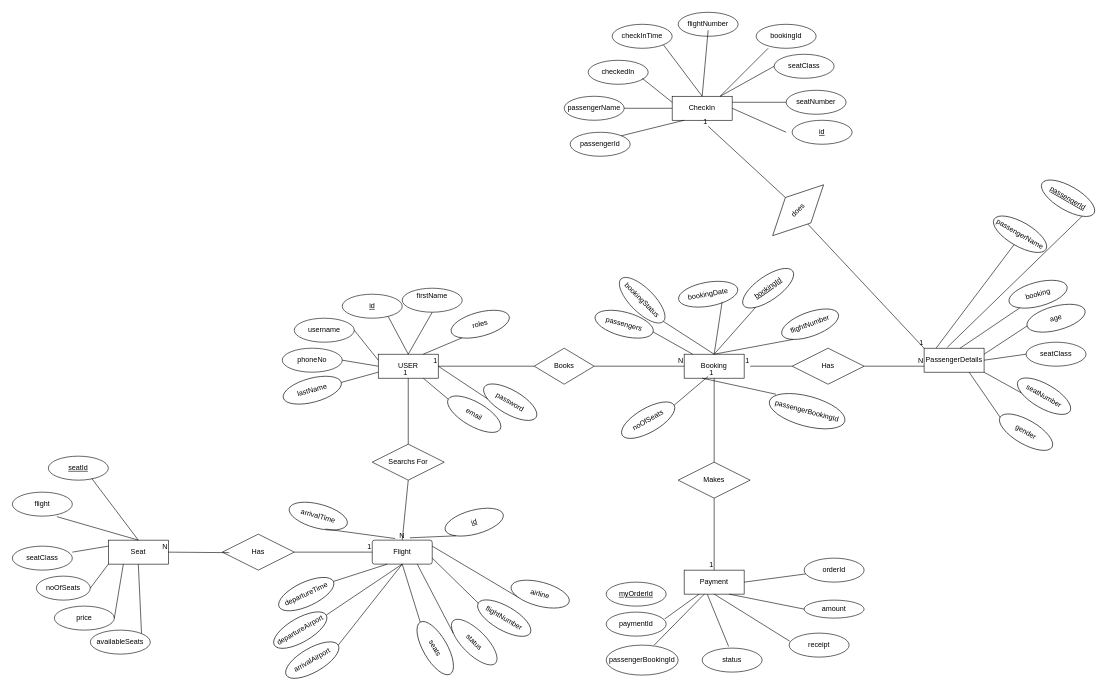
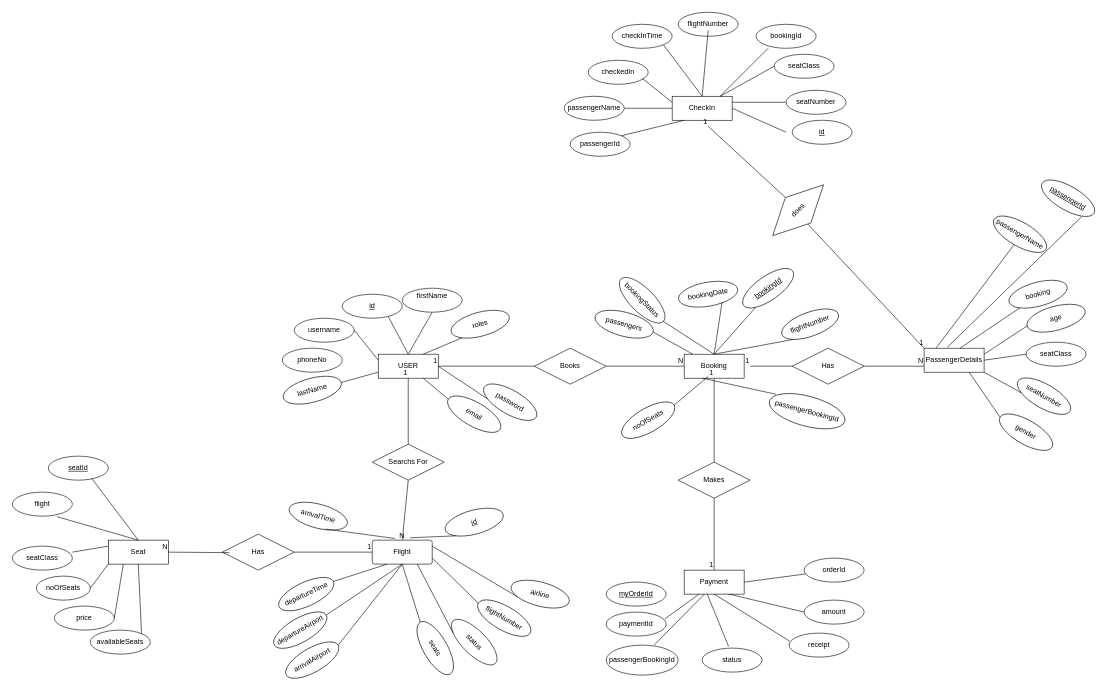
(360, 363) -> none
(564, 366) -> (570, 366)
(834, 609) -> (834, 612)
